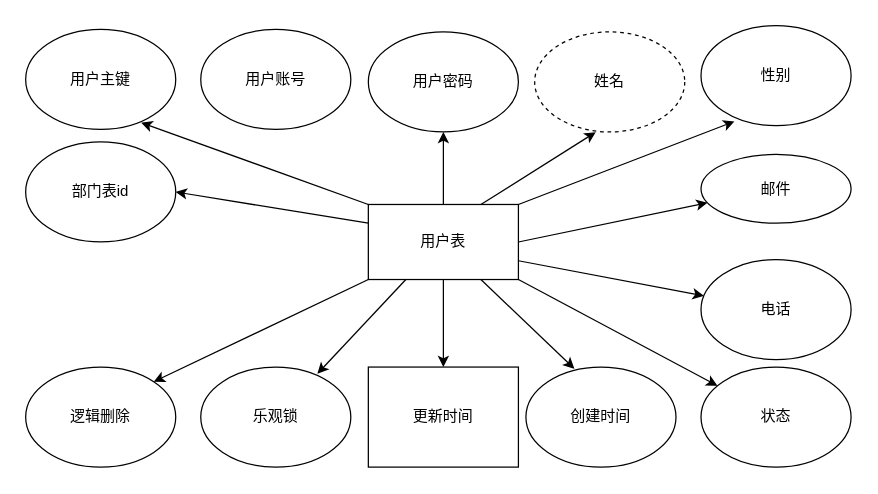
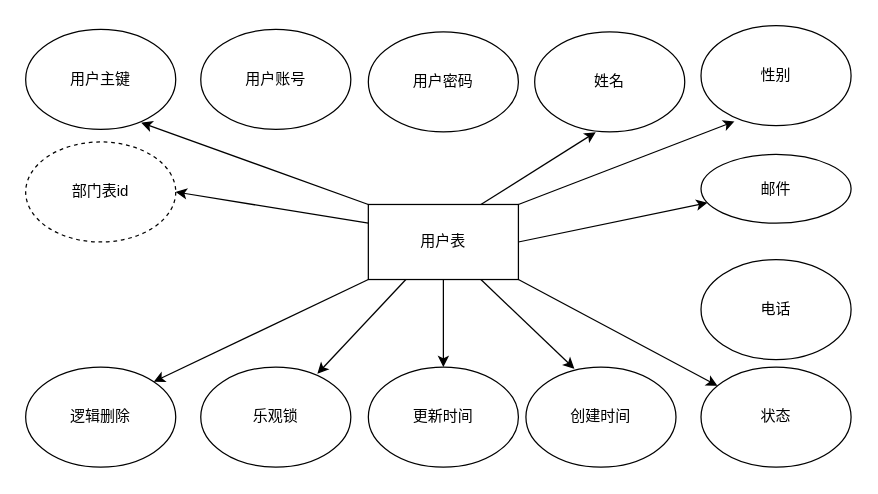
(609, 82) -> (609, 82)
(443, 172) -> none
(101, 192) -> (101, 192)
(607, 277) -> none
(443, 417) -> (443, 417)
